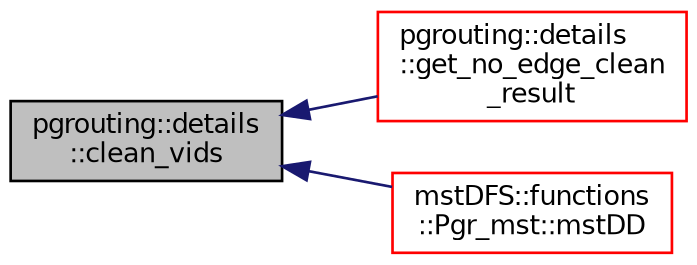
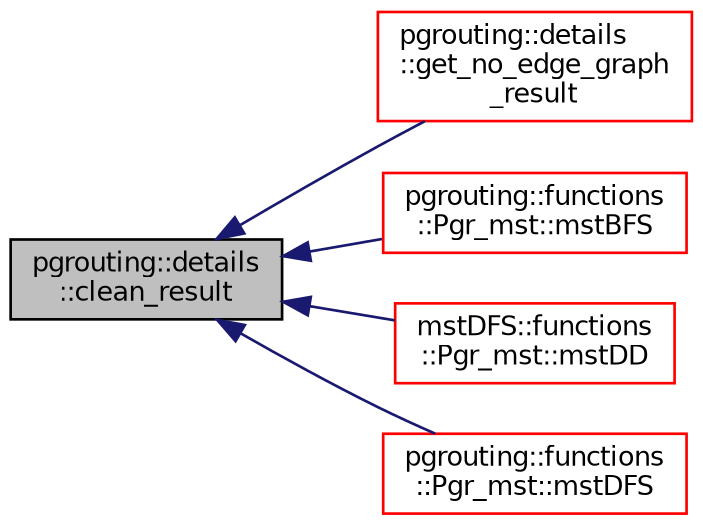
(532, 67) -> (535, 67)
(146, 141) -> (146, 279)
none -> (535, 213)
none -> (535, 474)
